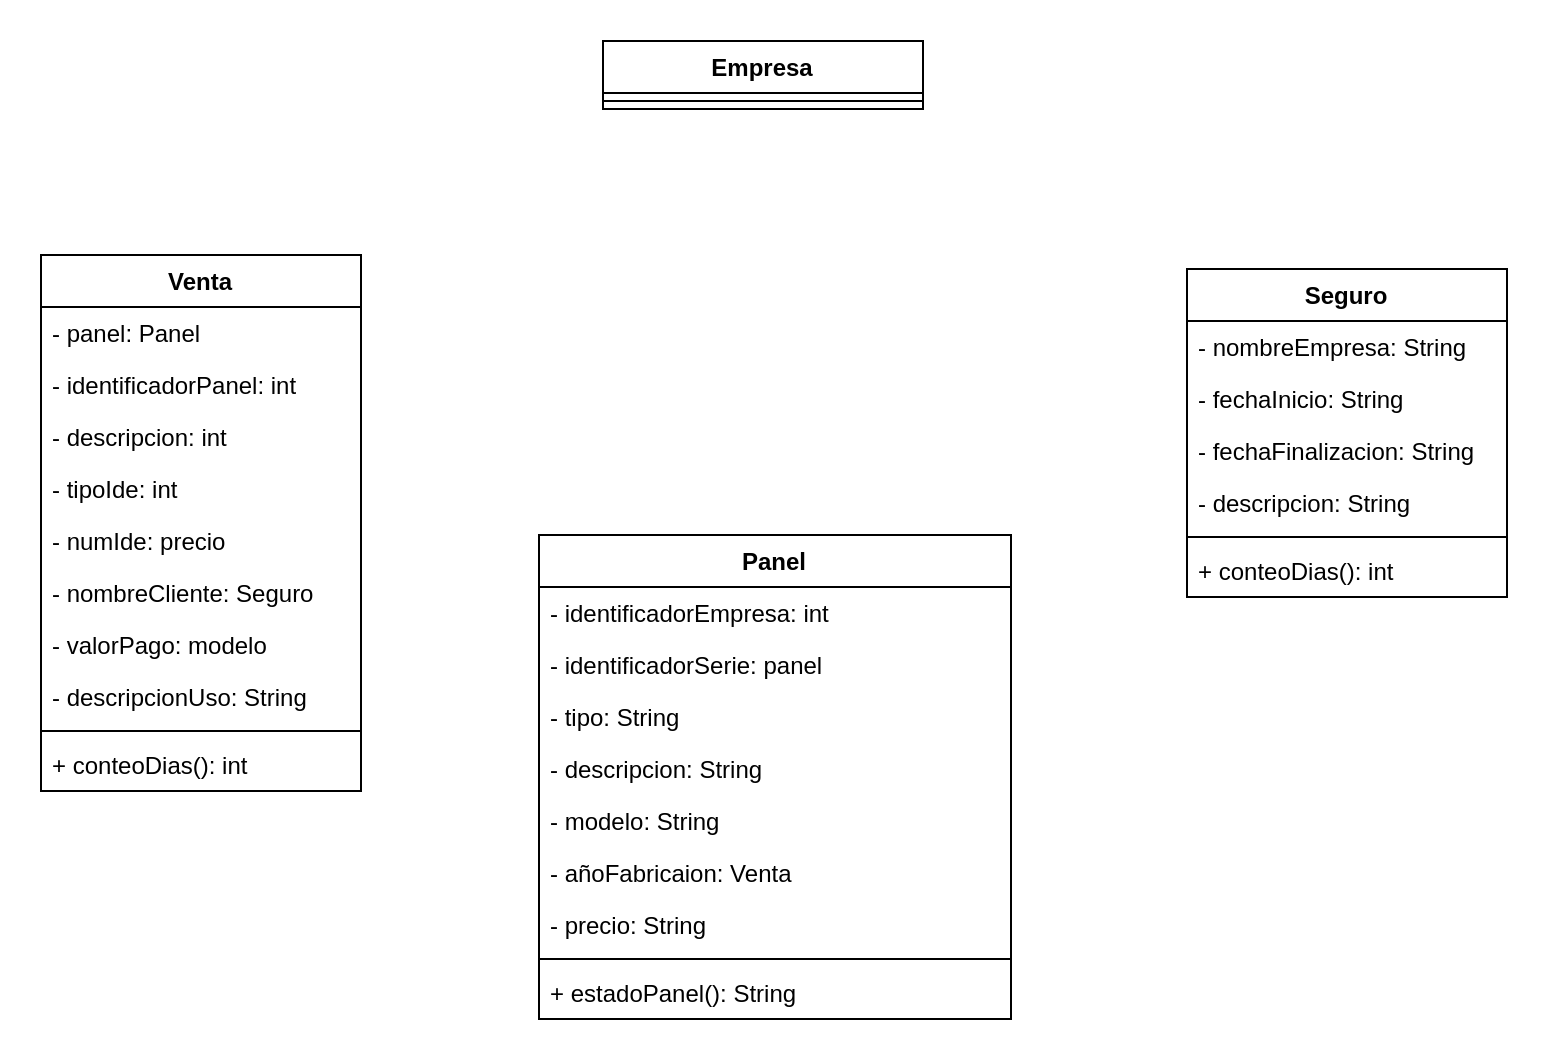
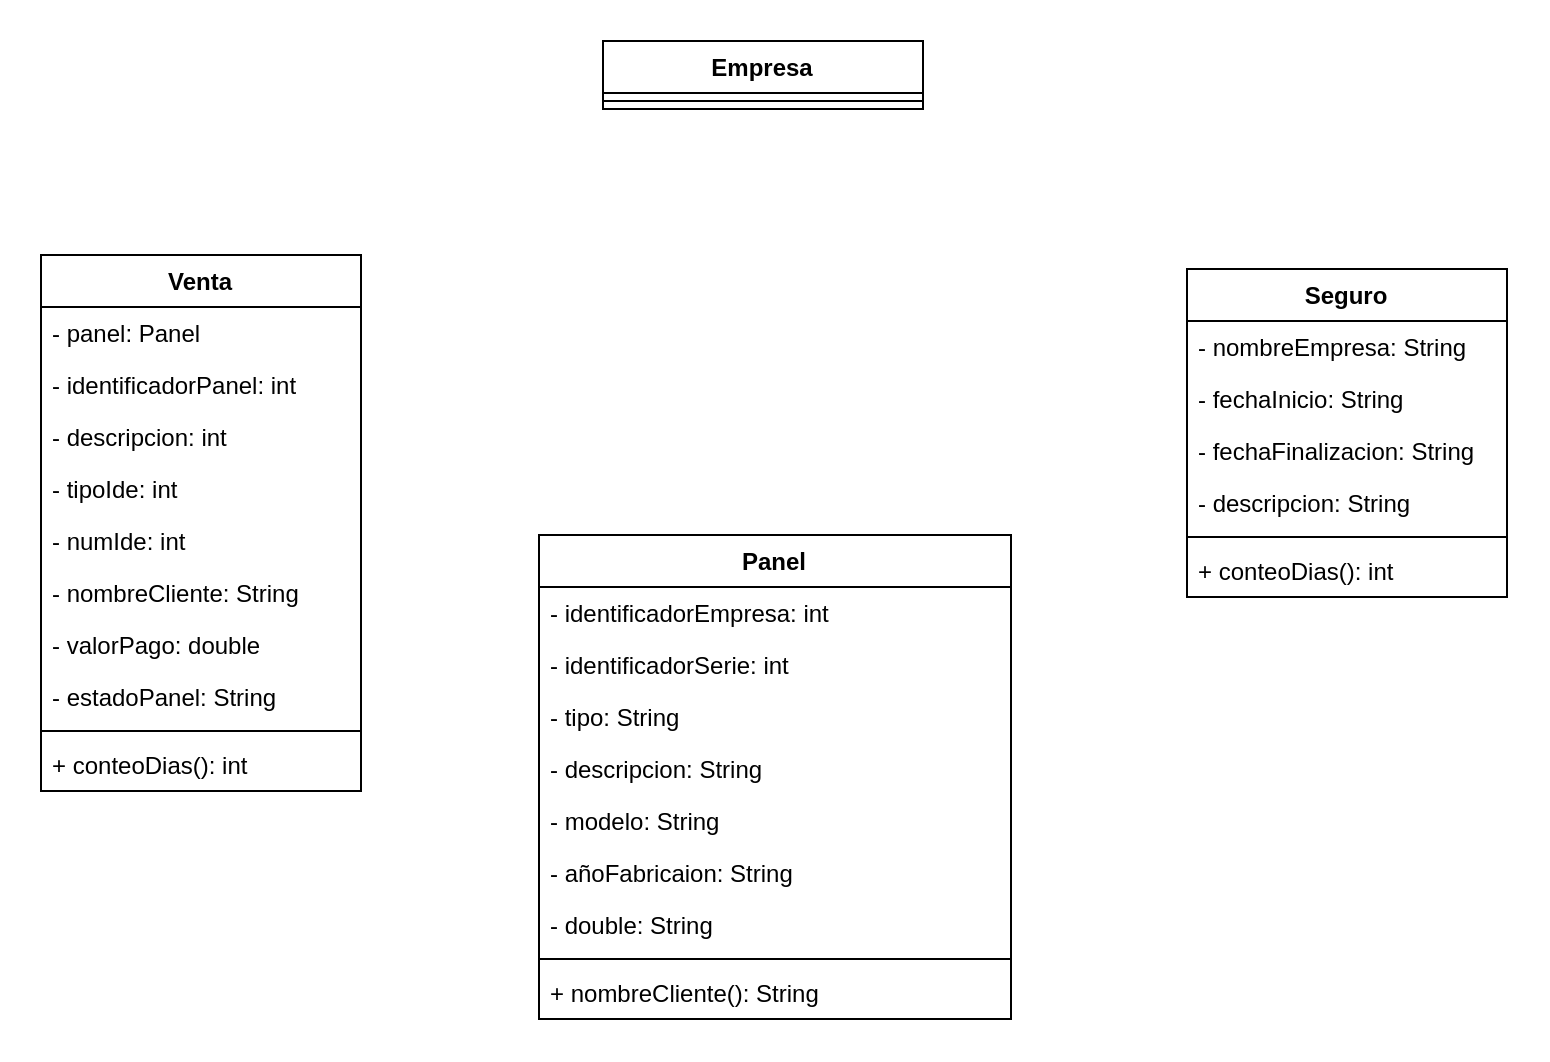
(147, 542) -> (127, 542)
(191, 594) -> (188, 594)
(164, 646) -> (164, 646)
(706, 666) -> (693, 666)
(195, 698) -> (178, 698)
(682, 874) -> (686, 874)
(642, 926) -> (642, 926)
(689, 994) -> (699, 994)
